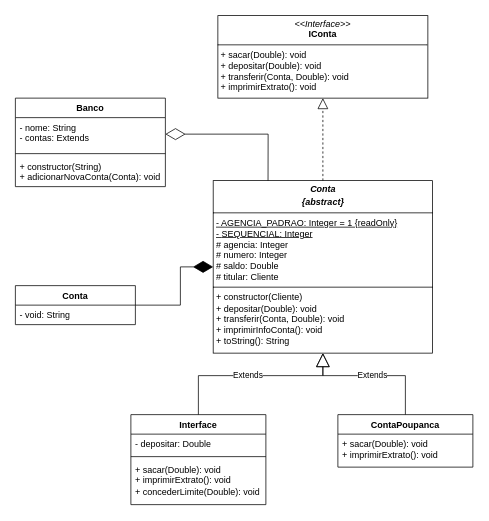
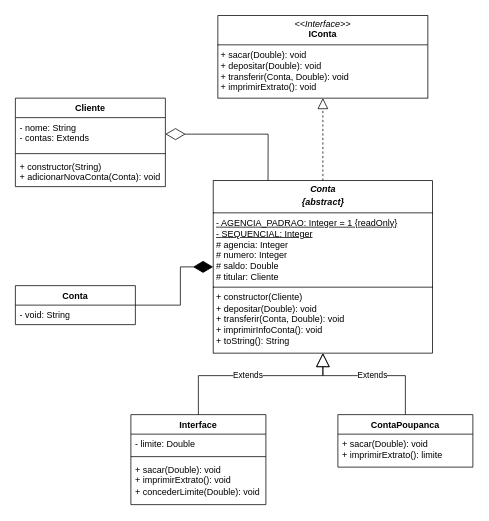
(90, 109) -> (90, 109)
(177, 445) -> (168, 445)
(397, 450) -> (400, 450)
